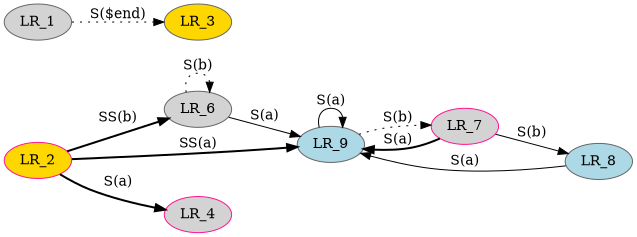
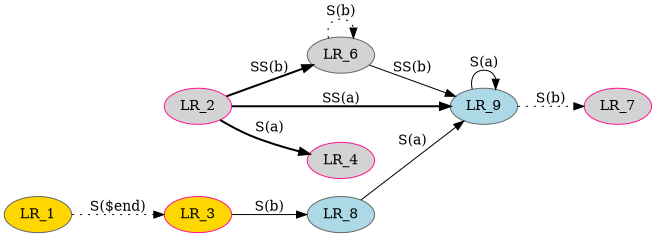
(38, 22) -> (38, 215)
(198, 22) -> (198, 215)
(264, 116) -> (412, 68)
(527, 143) -> (264, 215)
(408, 148) -> none
(38, 160) -> (198, 106)
